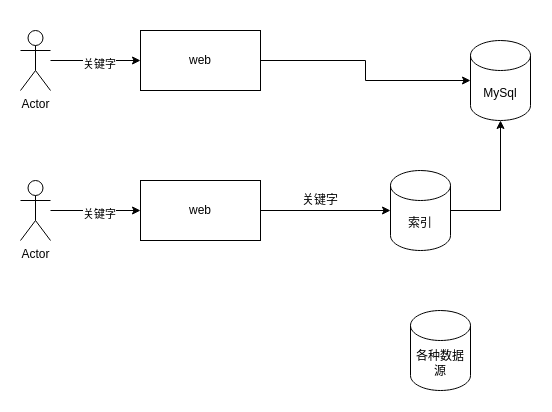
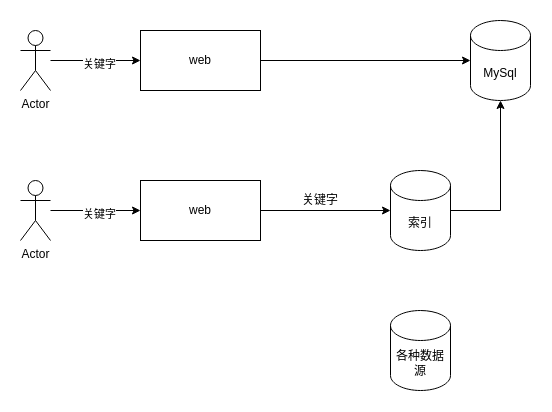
(501, 81) -> (501, 61)
(441, 351) -> (421, 351)
